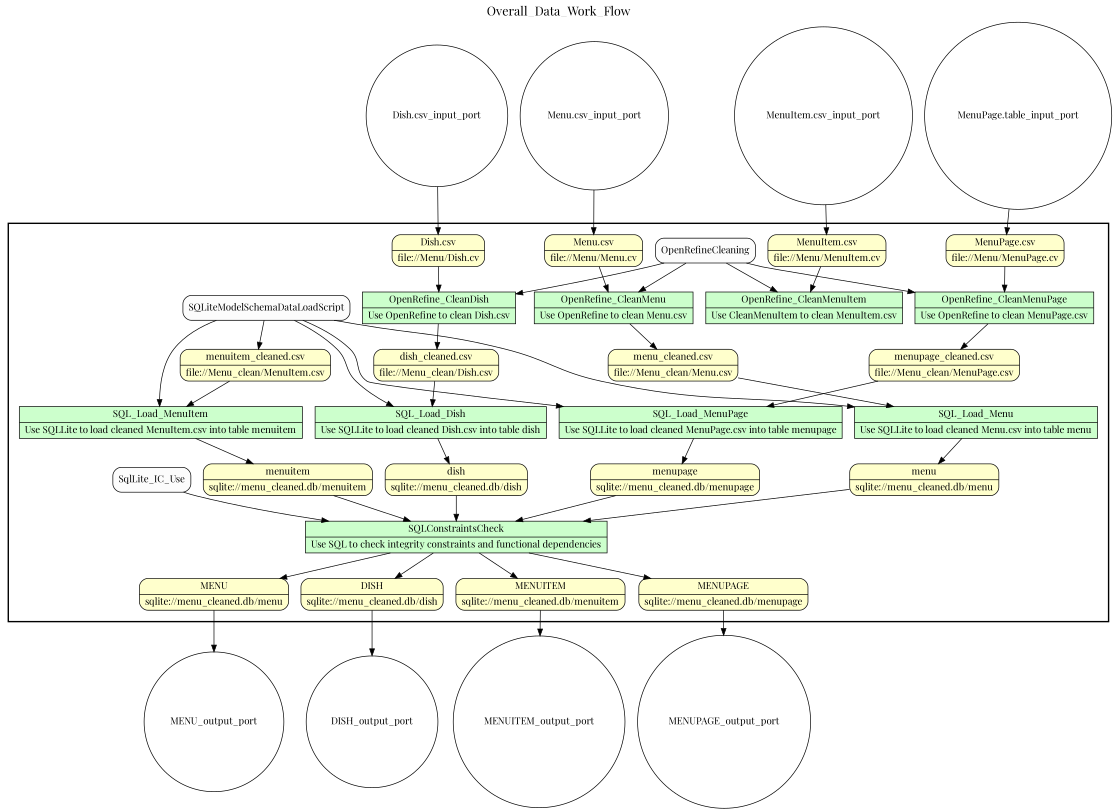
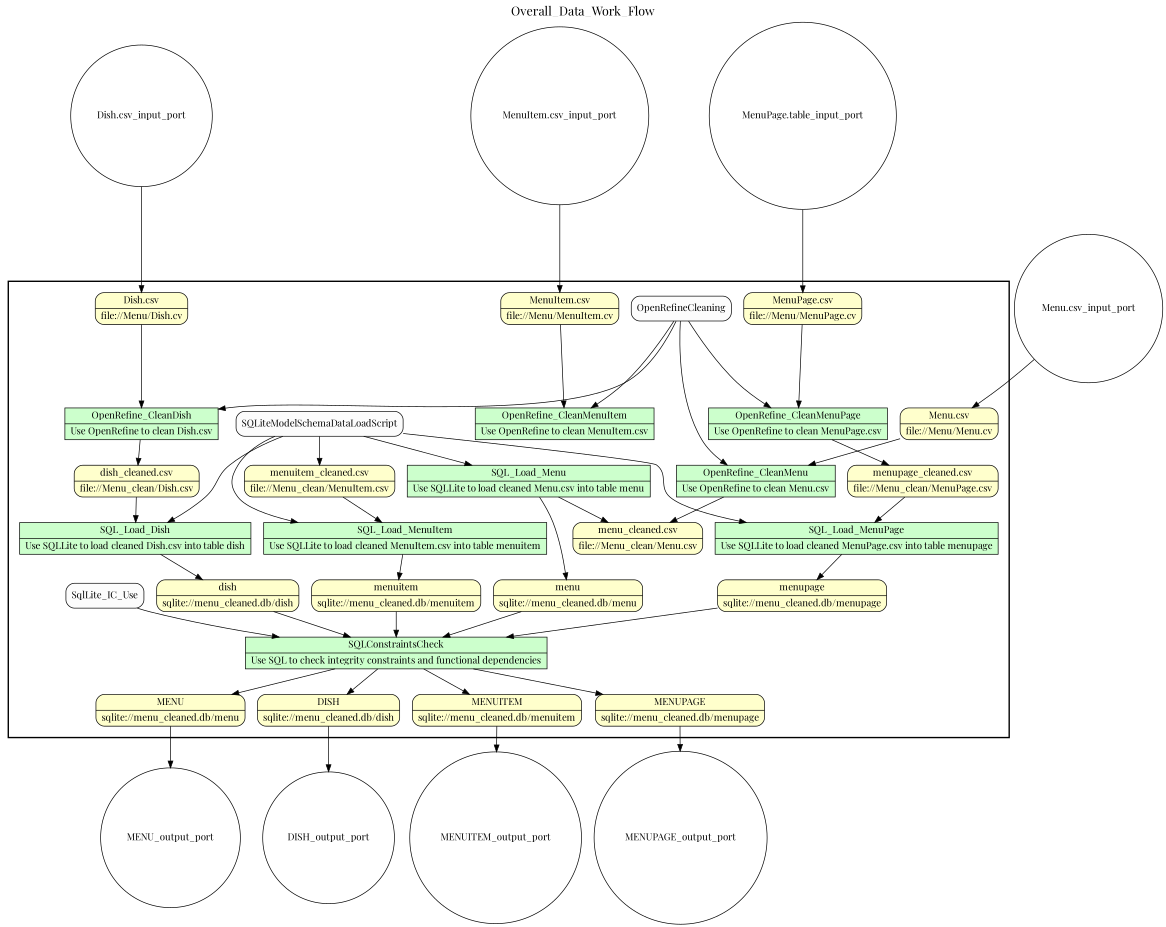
(804, 315) -> (565, 431)
(812, 392) -> (580, 508)
